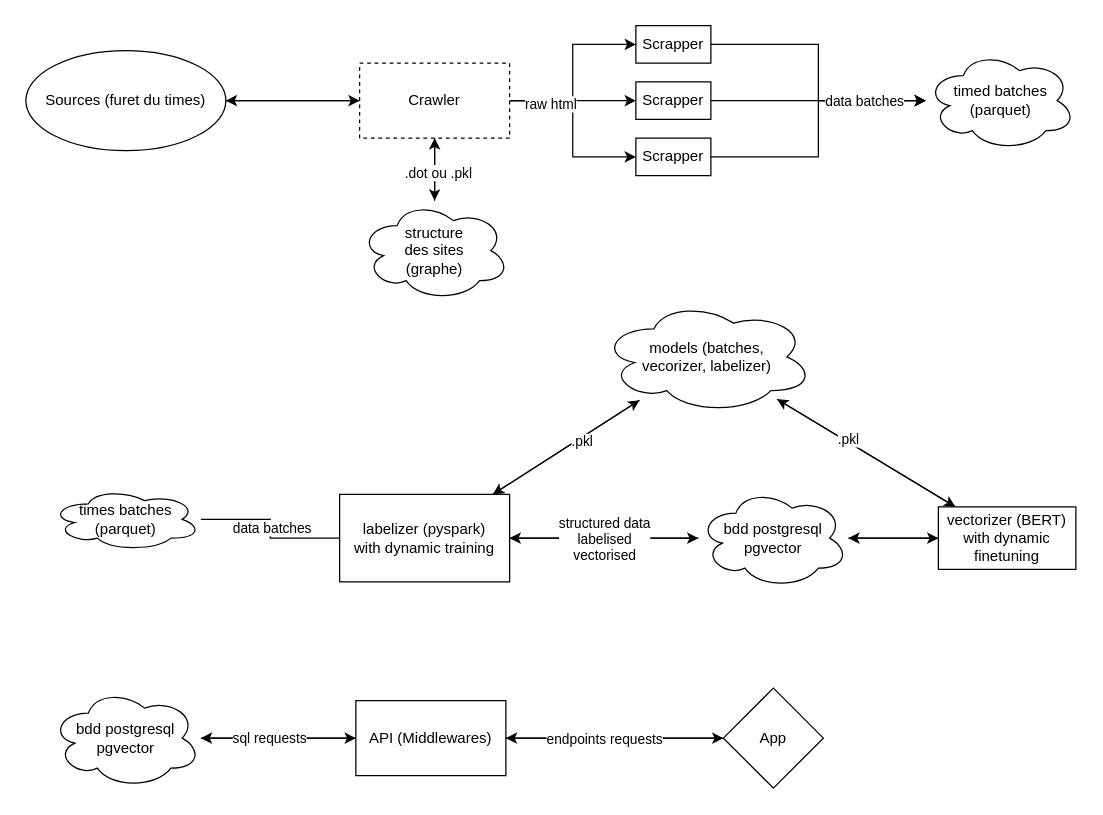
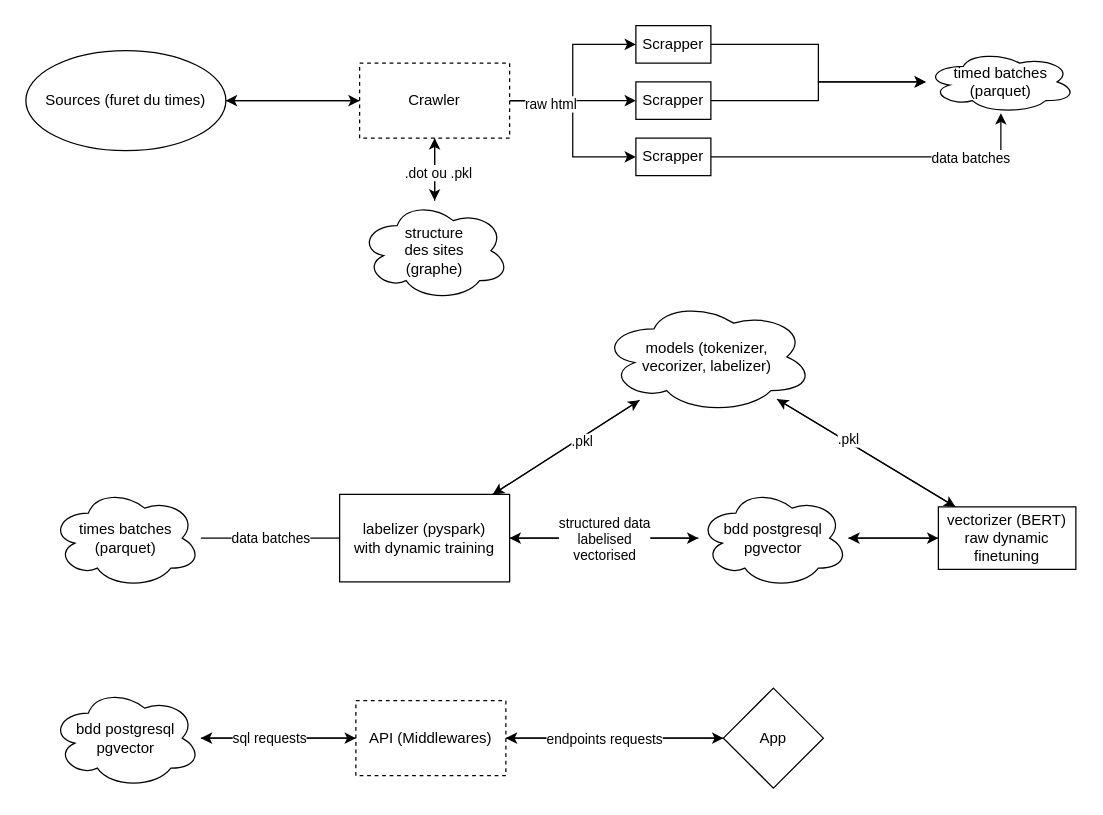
(1001, 101) -> (1001, 82)
(707, 357) -> (707, 357)
(126, 519) -> (126, 538)
(1007, 538) -> (1007, 538)
(431, 738) -> (431, 738)
